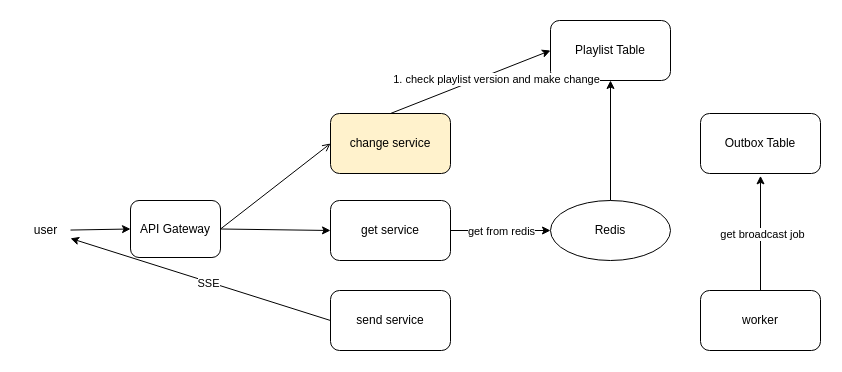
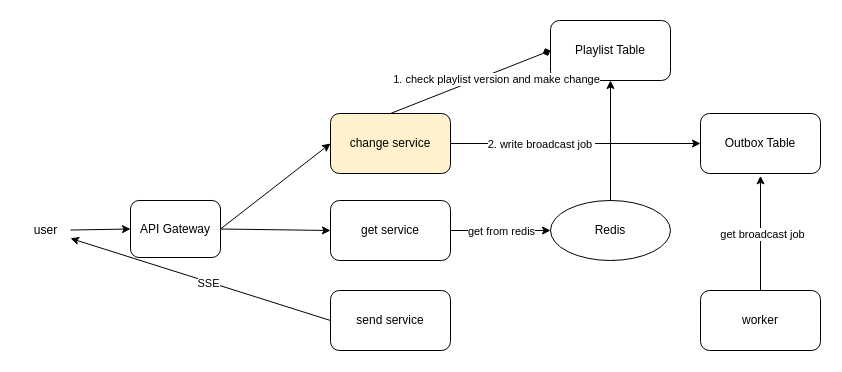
(543, 54) -> (542, 54)
none -> (572, 144)
(326, 147) -> (324, 149)
